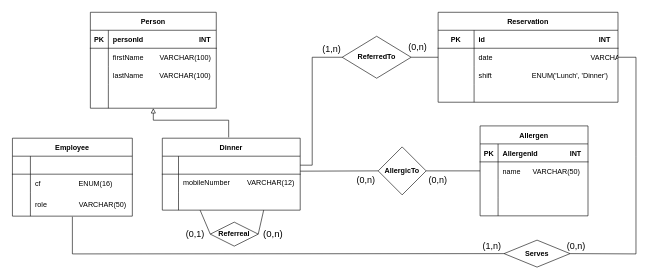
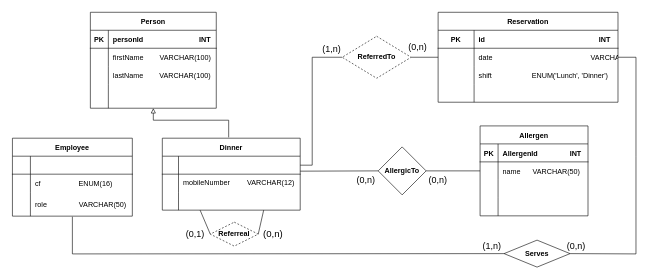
(377, 57) -> (377, 57)
(234, 234) -> (234, 234)
